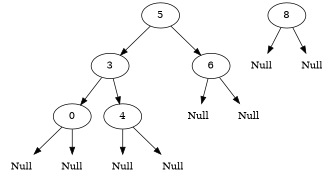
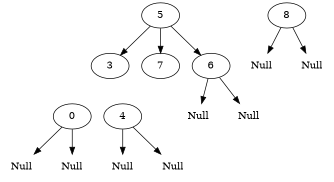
none -> (161, 66)
(93, 88) -> none
(116, 88) -> none
